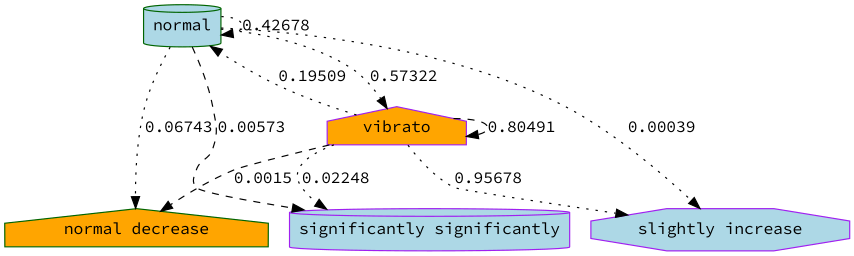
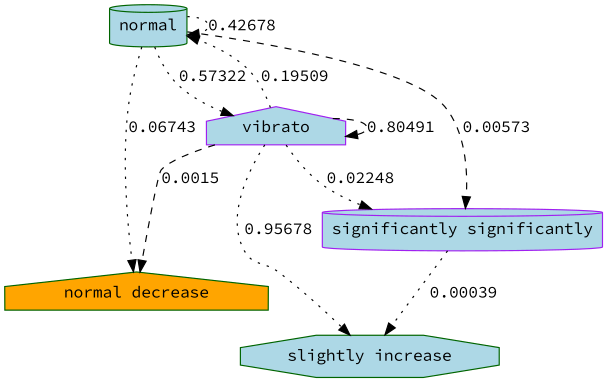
(473, 69) -> (420, 288)
(397, 128) -> (276, 128)
(720, 230) -> (370, 356)
